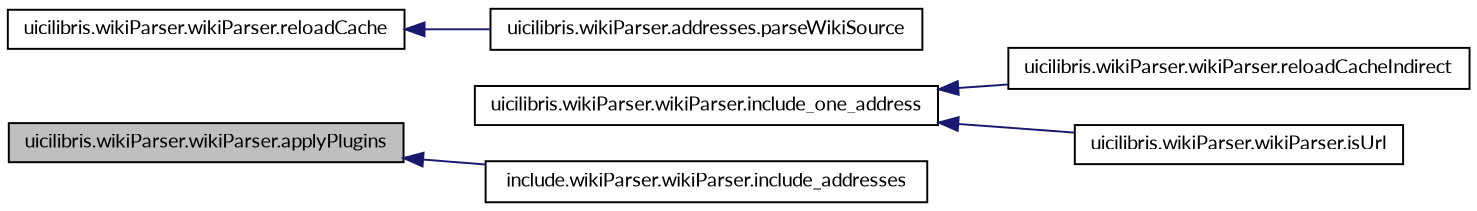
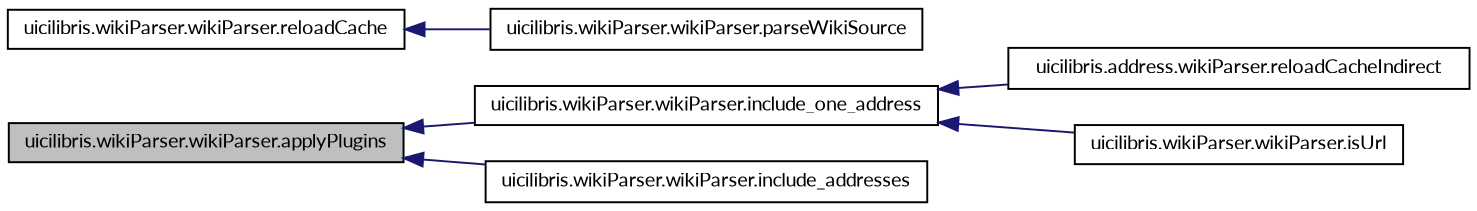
(706, 29) -> (706, 29)
(1239, 68) -> (1239, 68)
none -> (449, 125)
(706, 182) -> (706, 182)
